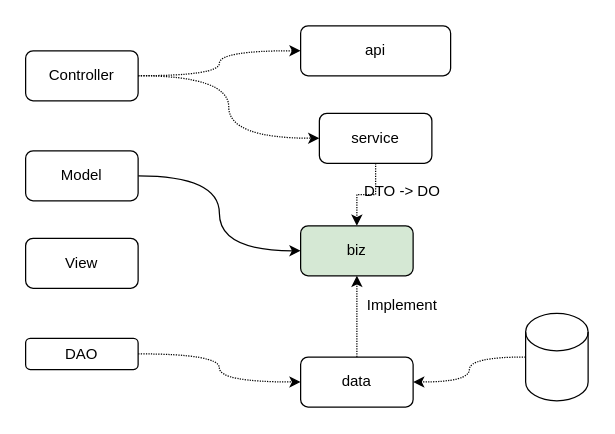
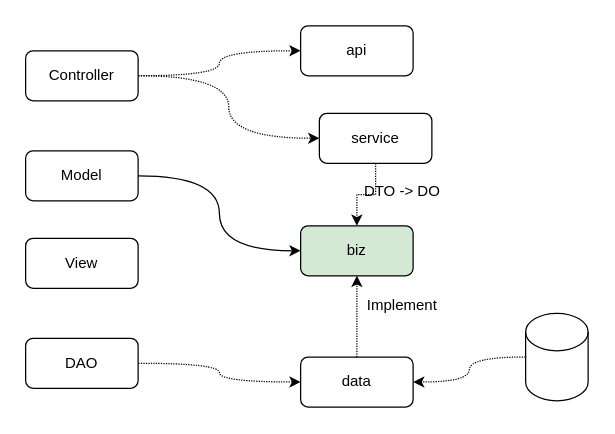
(376, 51) -> (357, 51)
(82, 354) -> (82, 363)
